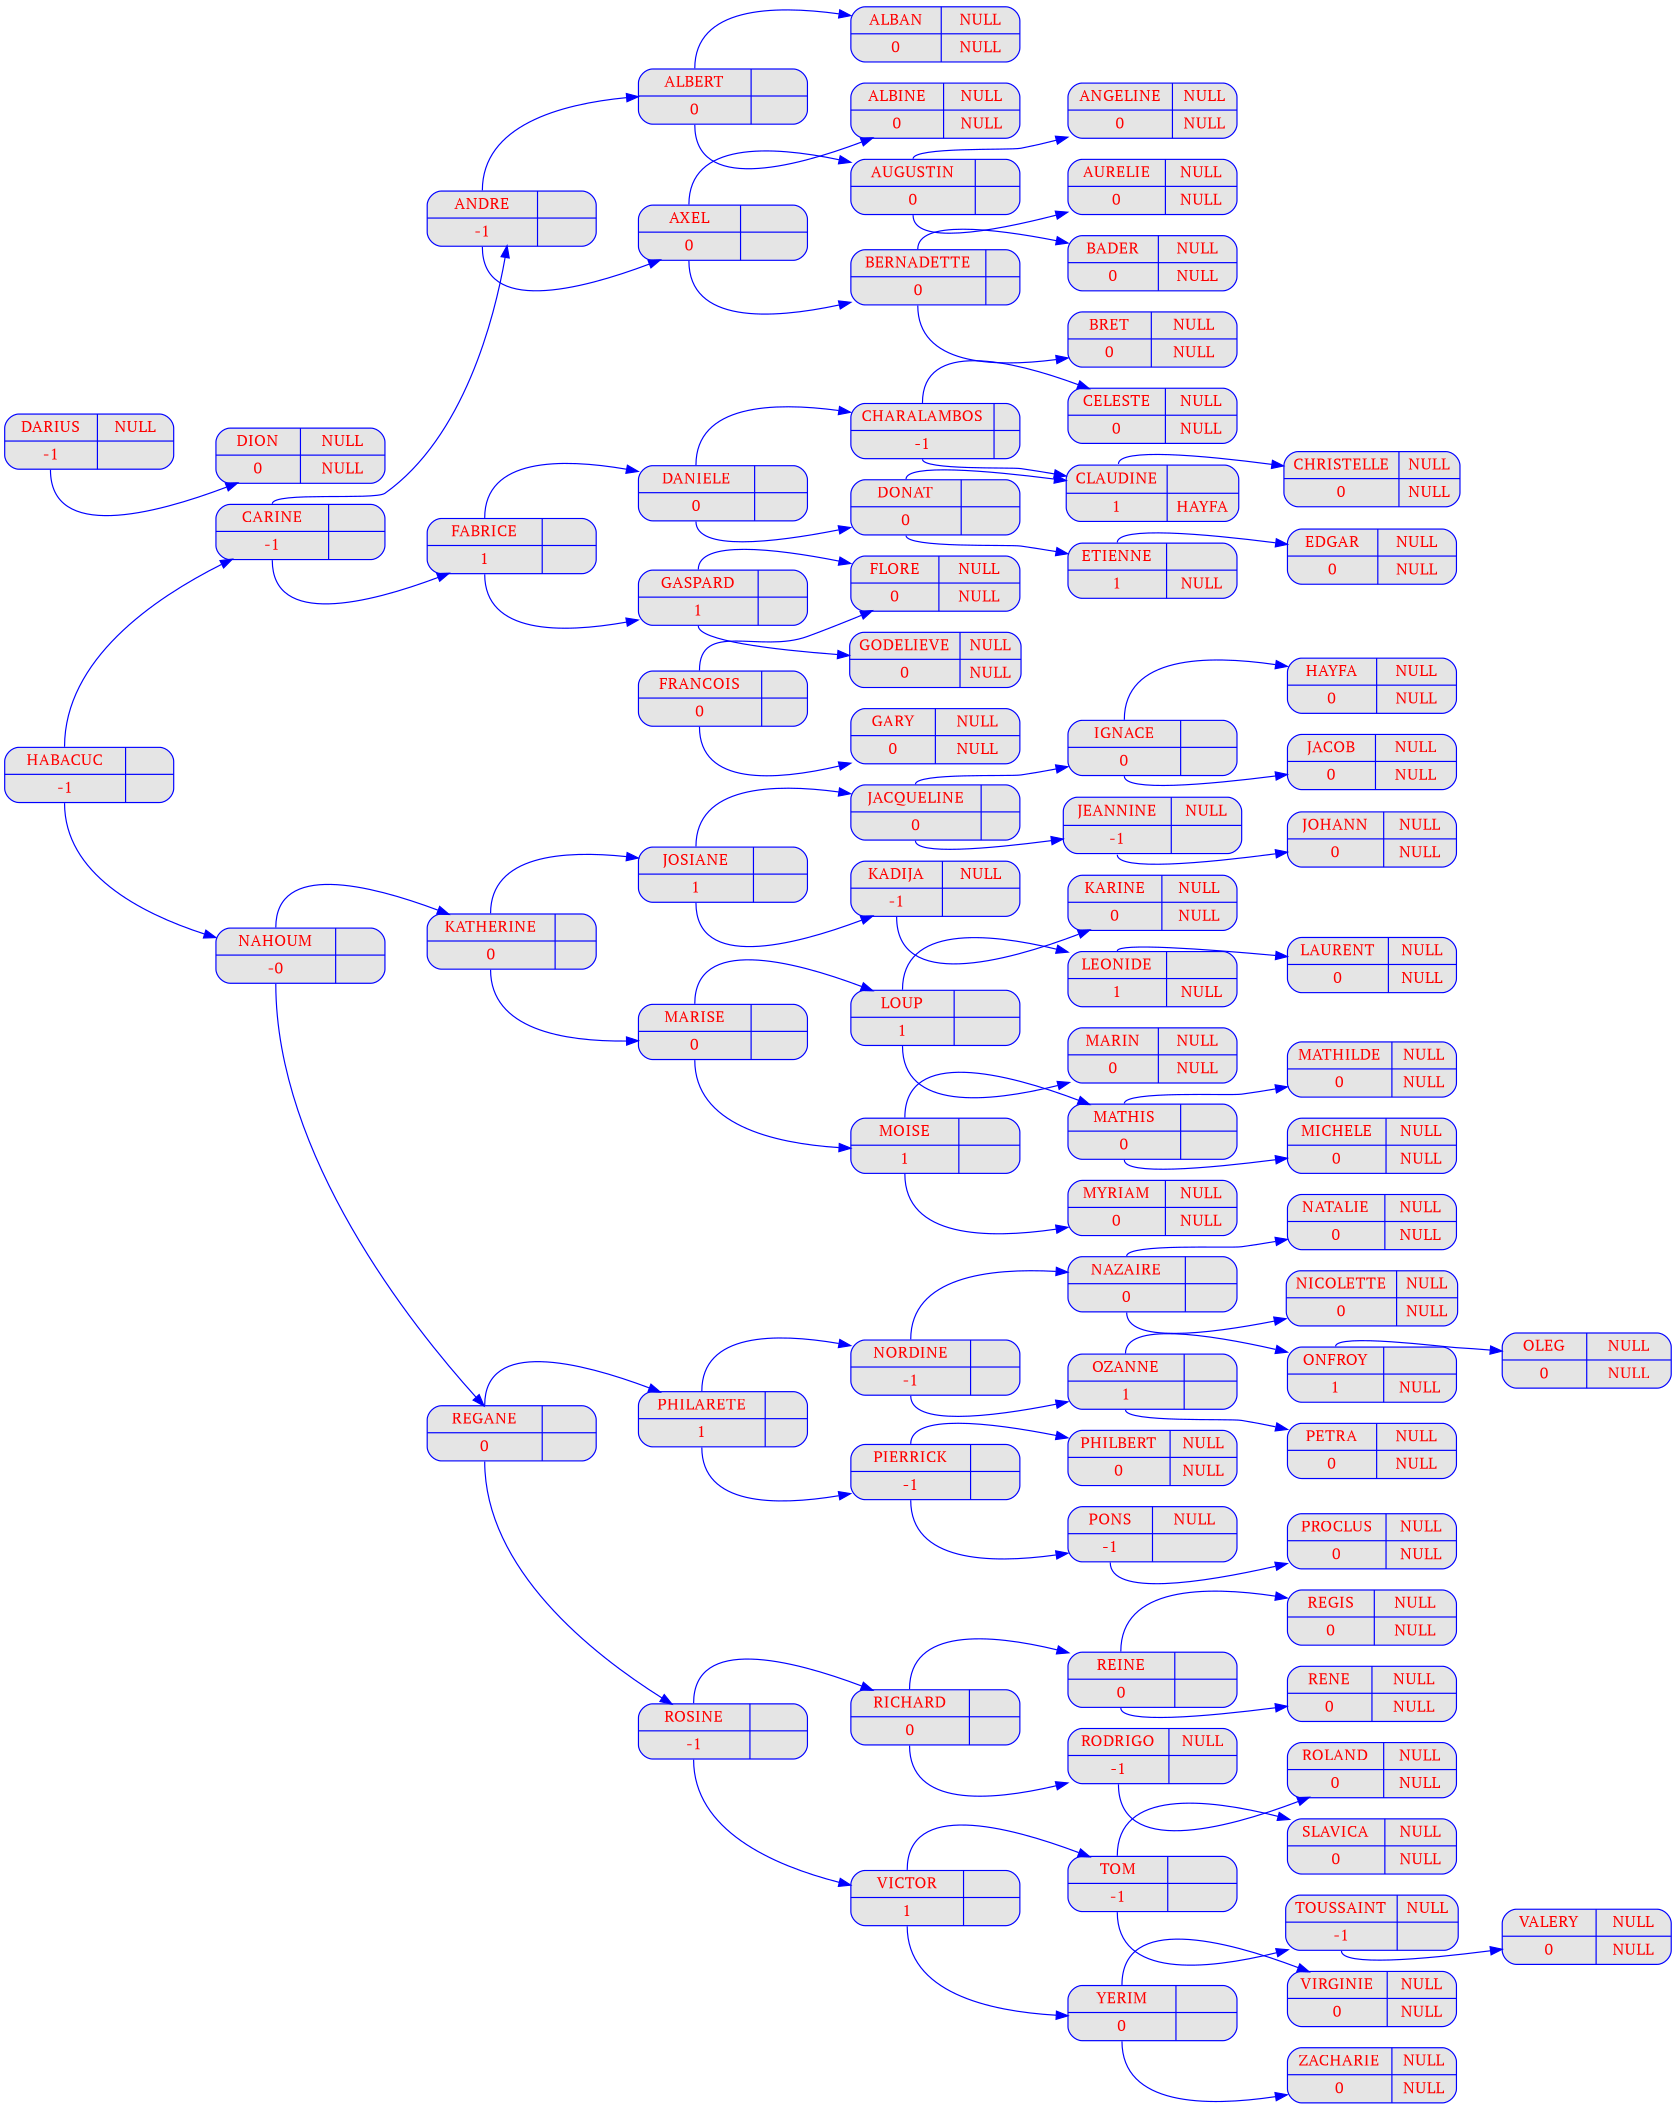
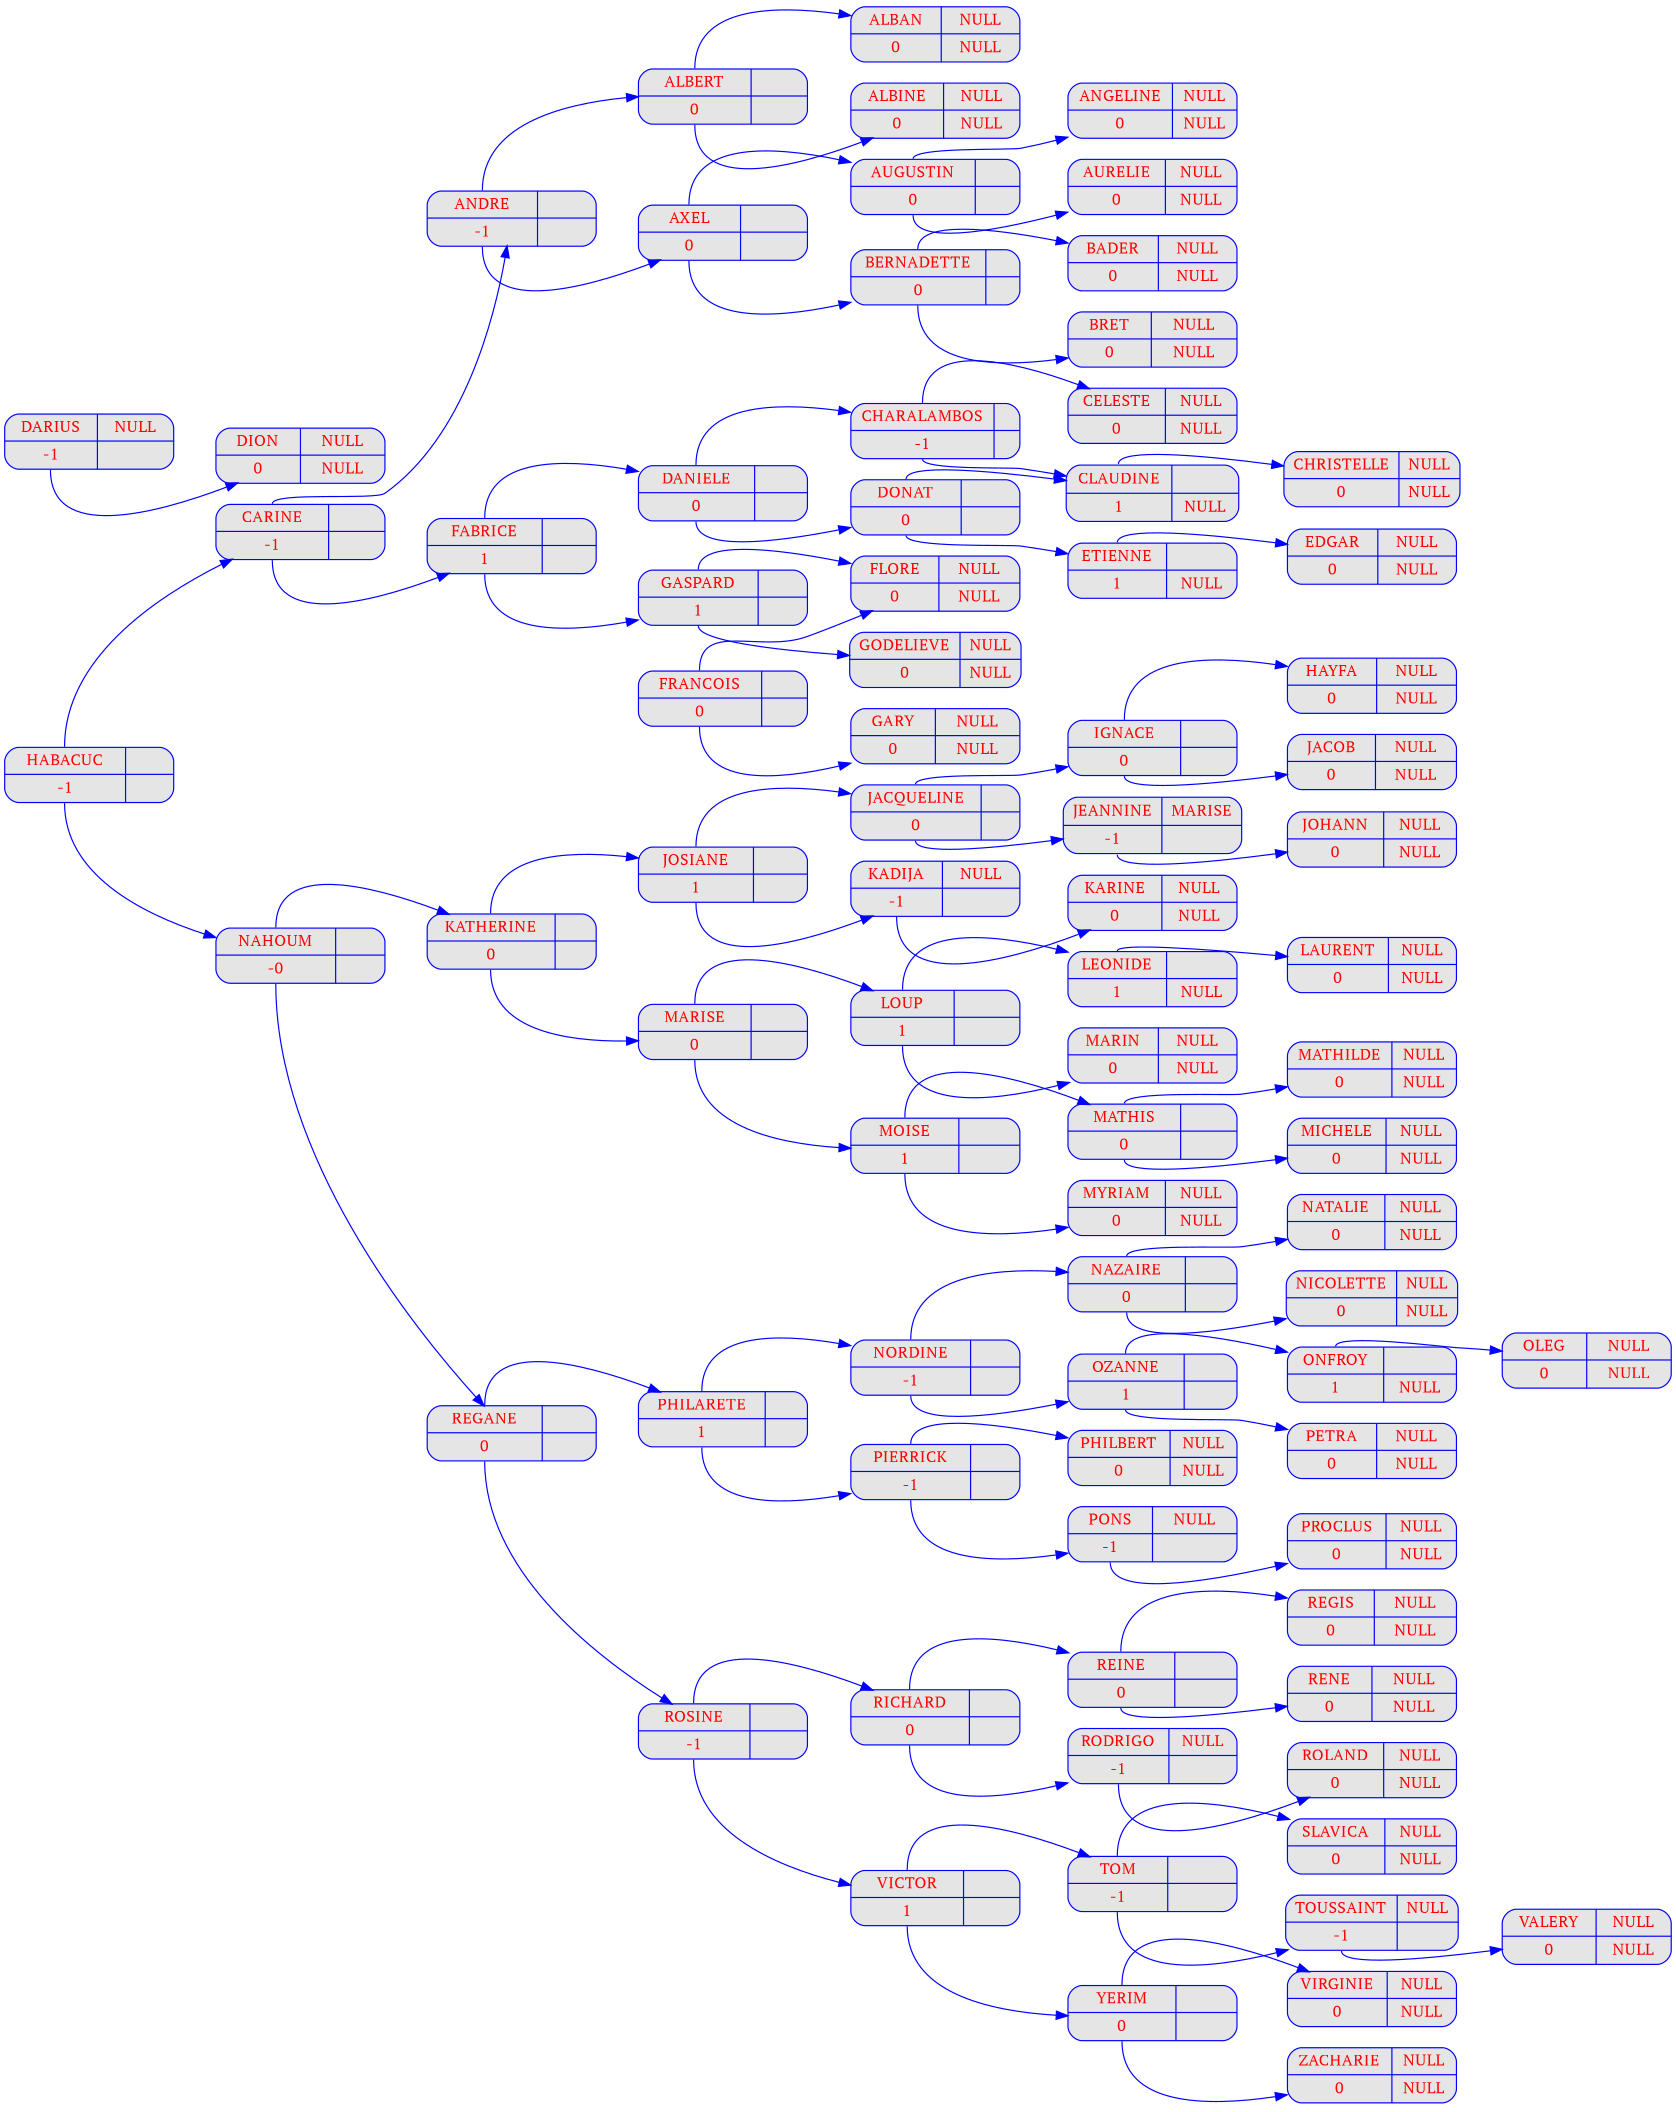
(1203, 507) -> (1205, 507)
(1206, 811) -> (1202, 811)
